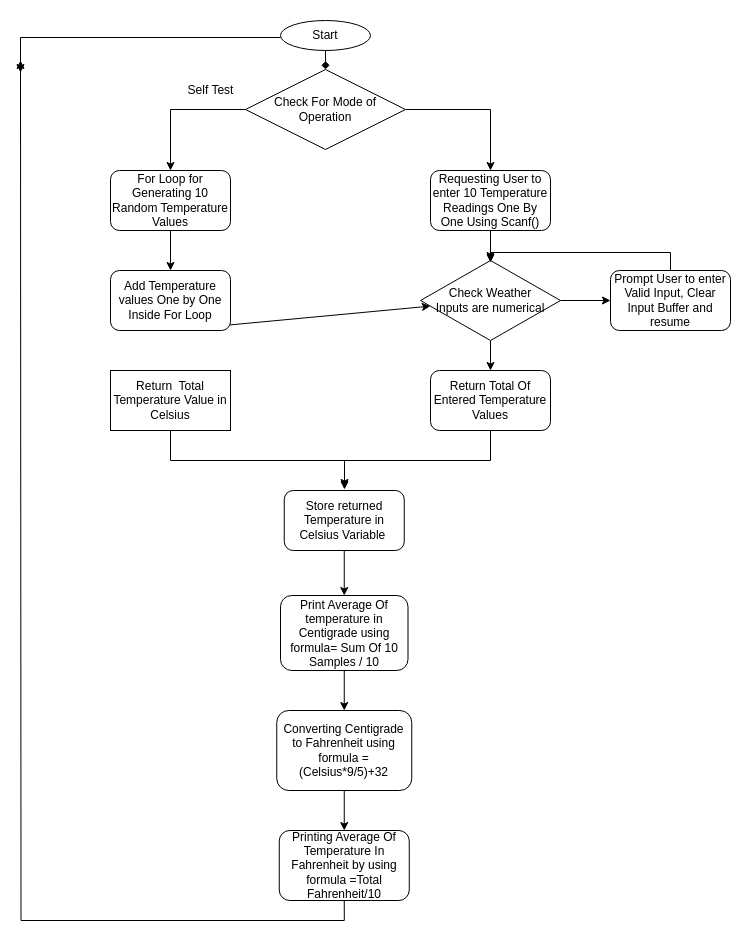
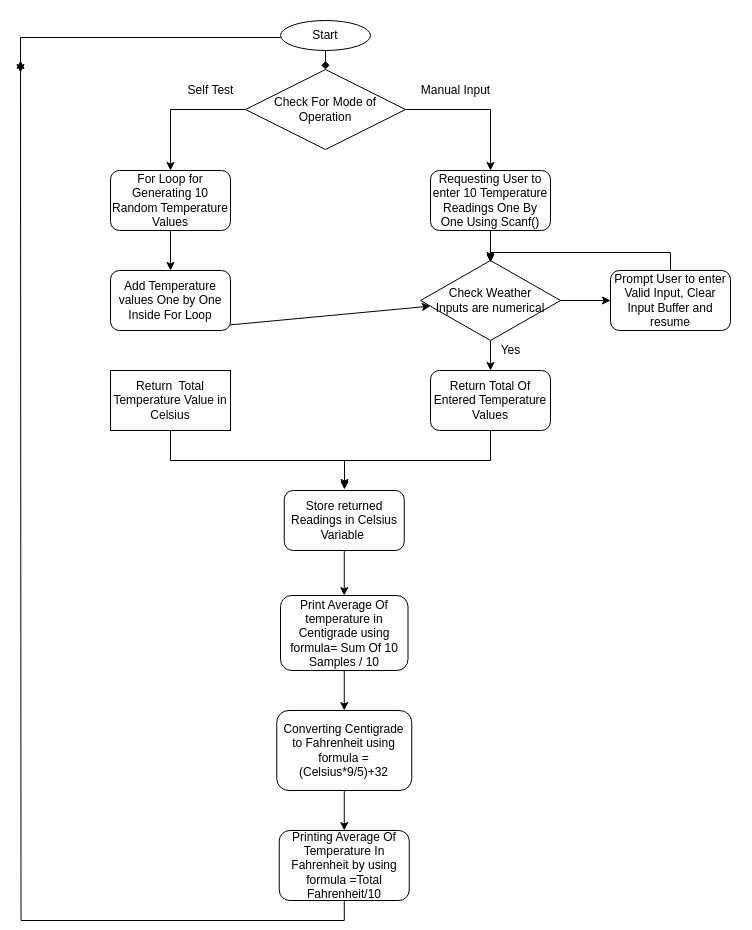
none -> (456, 91)
none -> (511, 351)
(345, 521) -> (345, 521)
